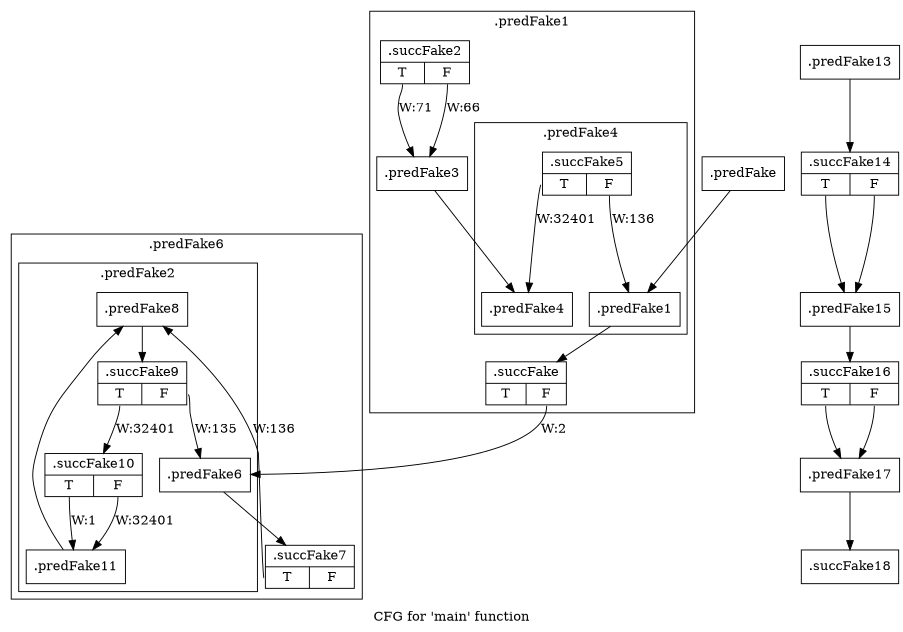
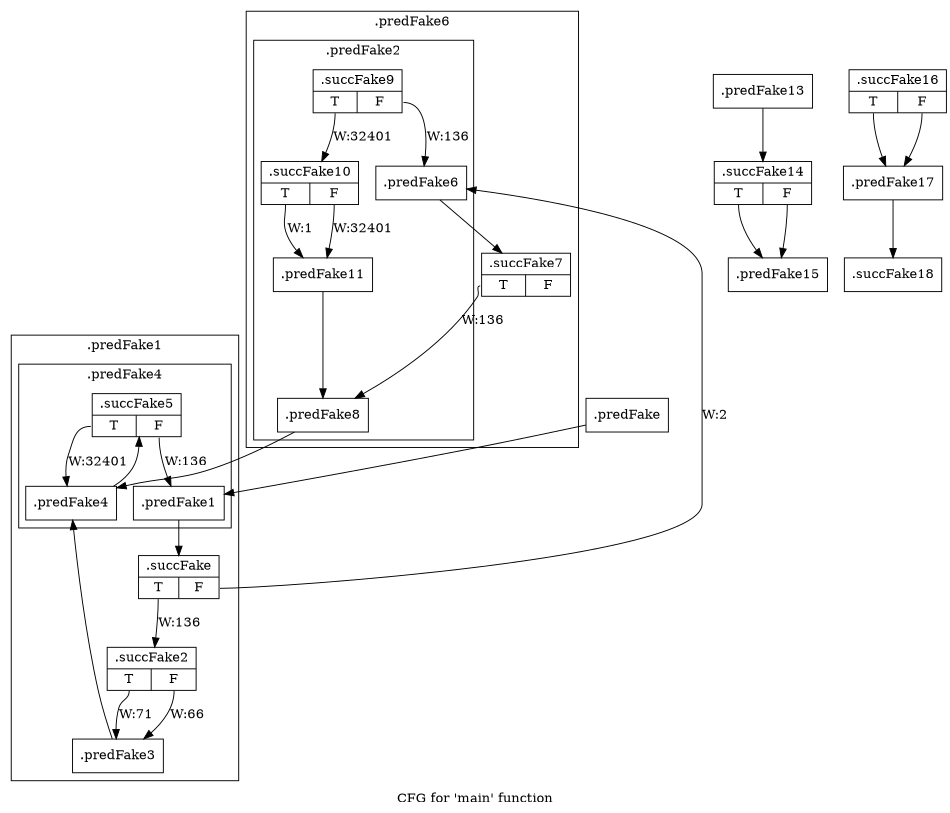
(142, 339) -> (213, 468)
(850, 339) -> none
(216, 429) -> (448, 137)
none -> (132, 470)
none -> (157, 618)
